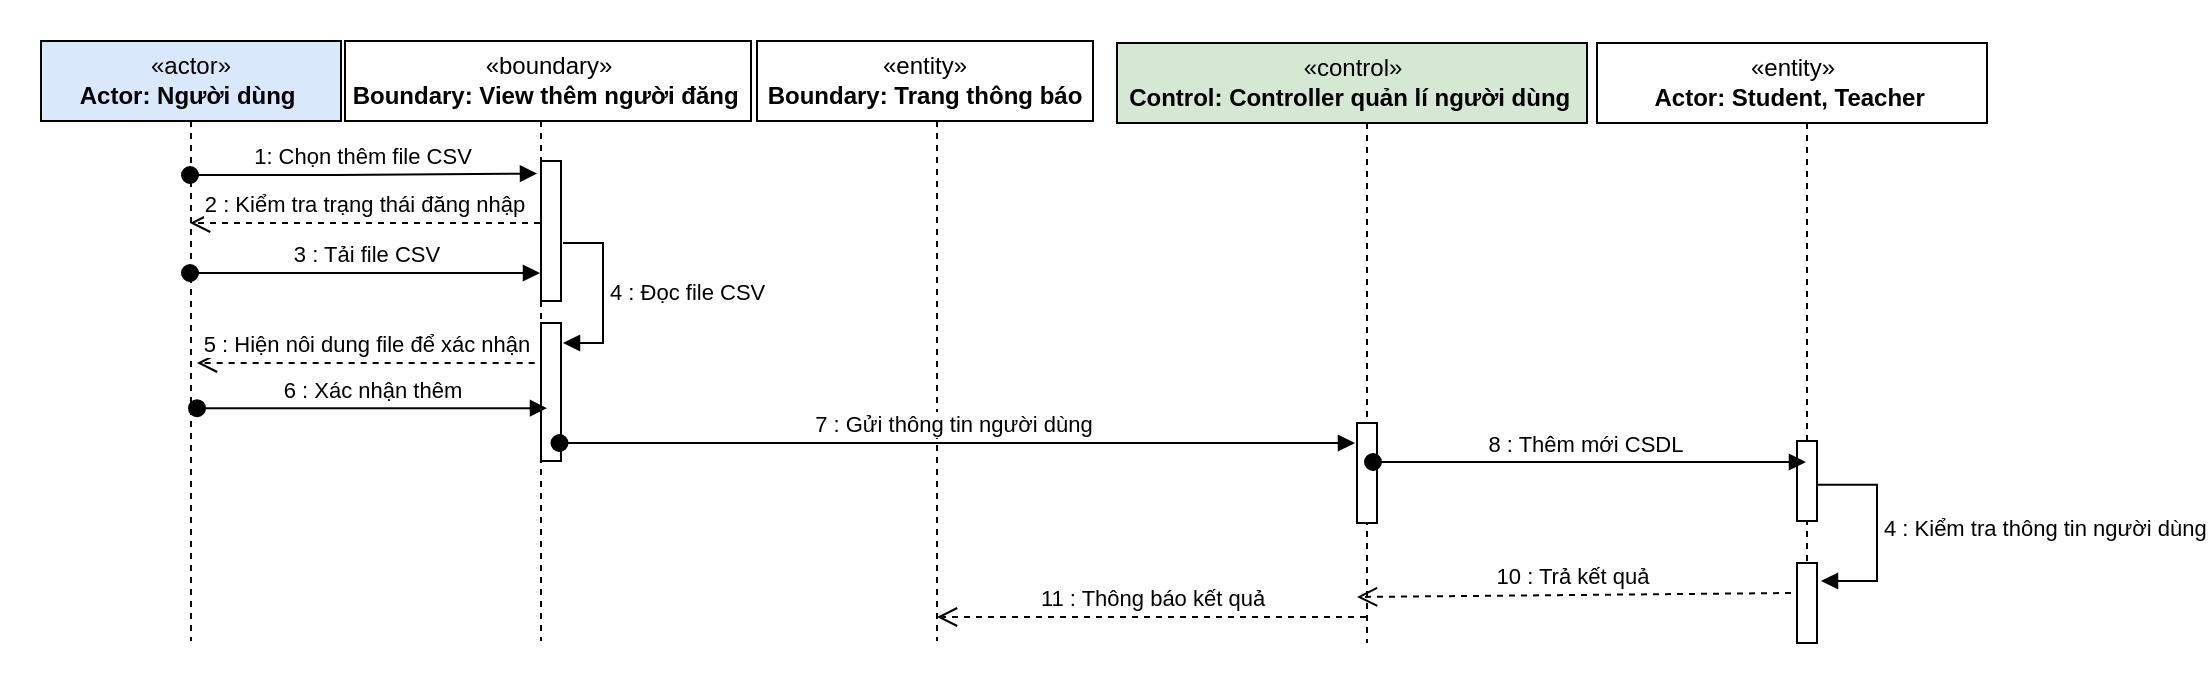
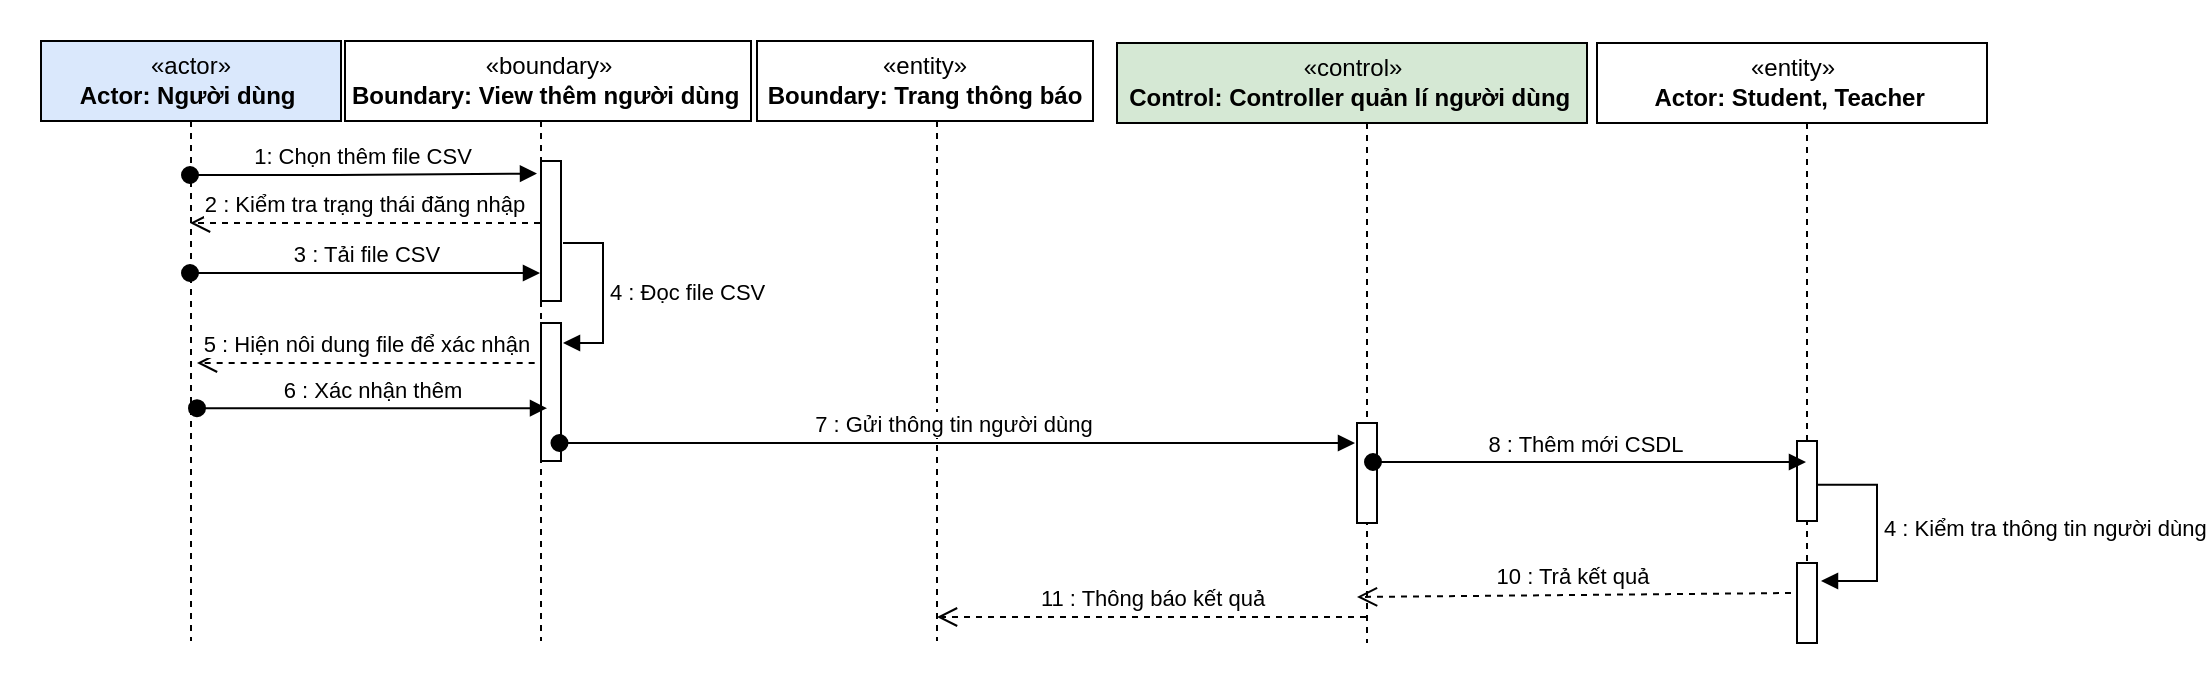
(550, 81) -> (550, 81)
